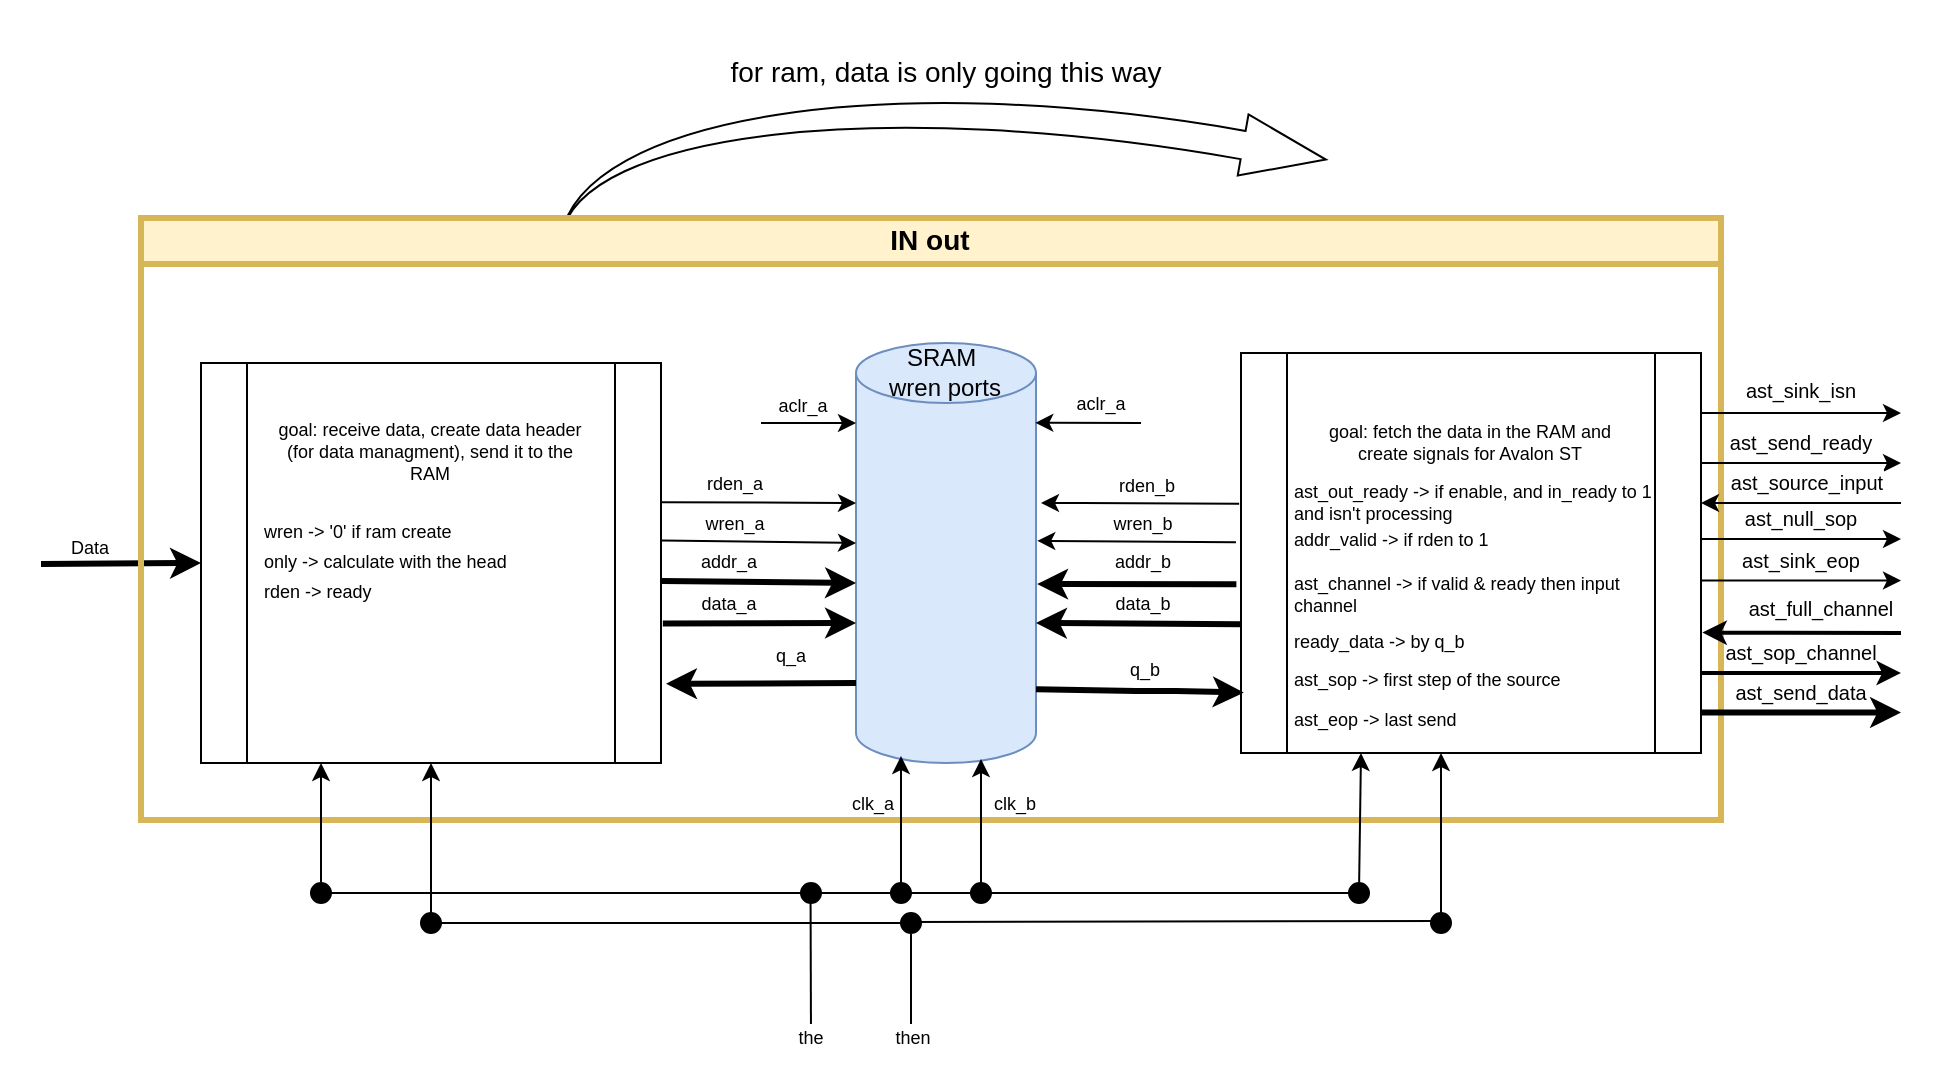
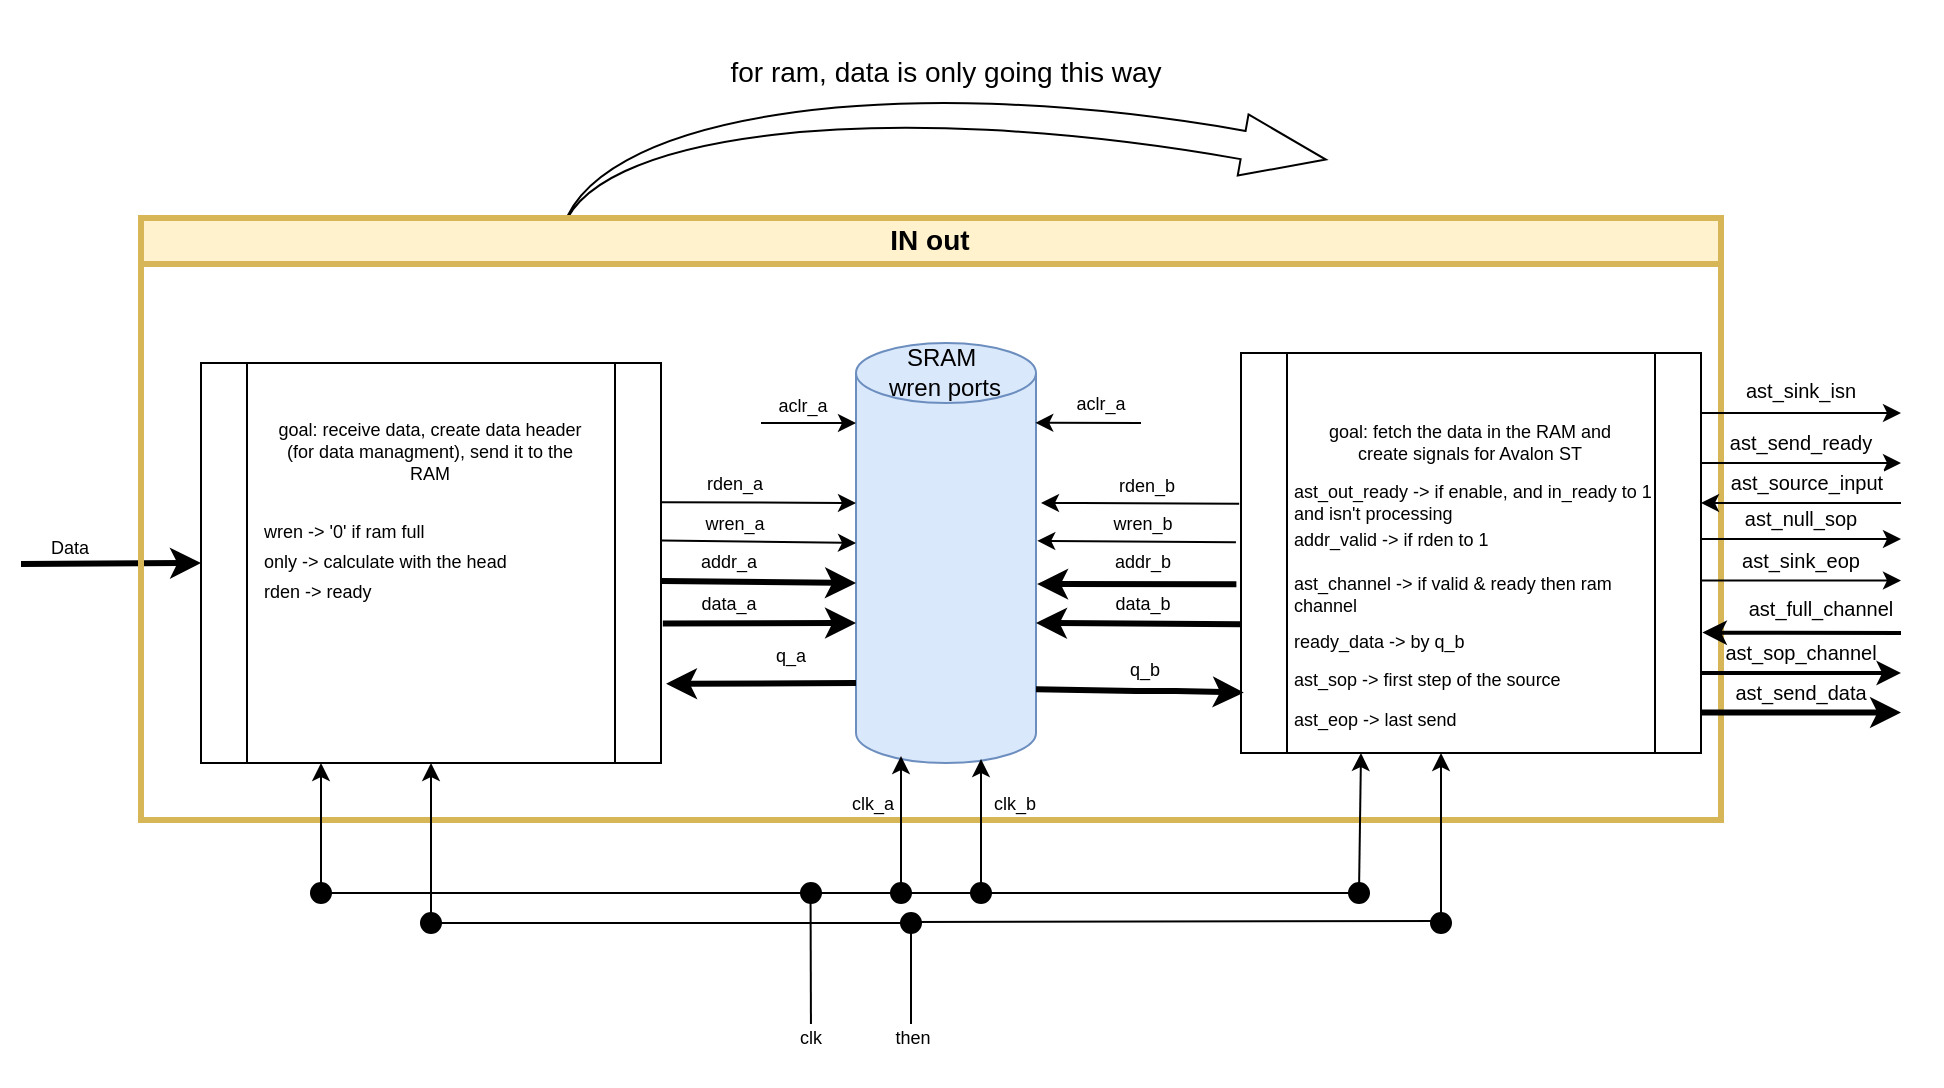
(372, 533) -> (358, 533)
(91, 549) -> (71, 549)
(1483, 595) -> (1483, 595)
(812, 1037) -> (812, 1037)
